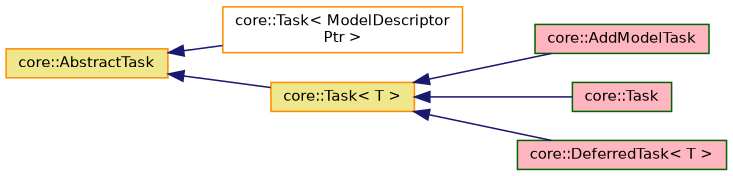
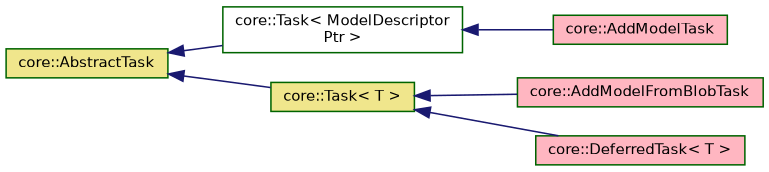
(343, 30) -> (343, 30)
(87, 63) -> (87, 63)
(490, 66) -> (516, 30)
(343, 97) -> (343, 97)
(622, 97) -> (640, 92)
